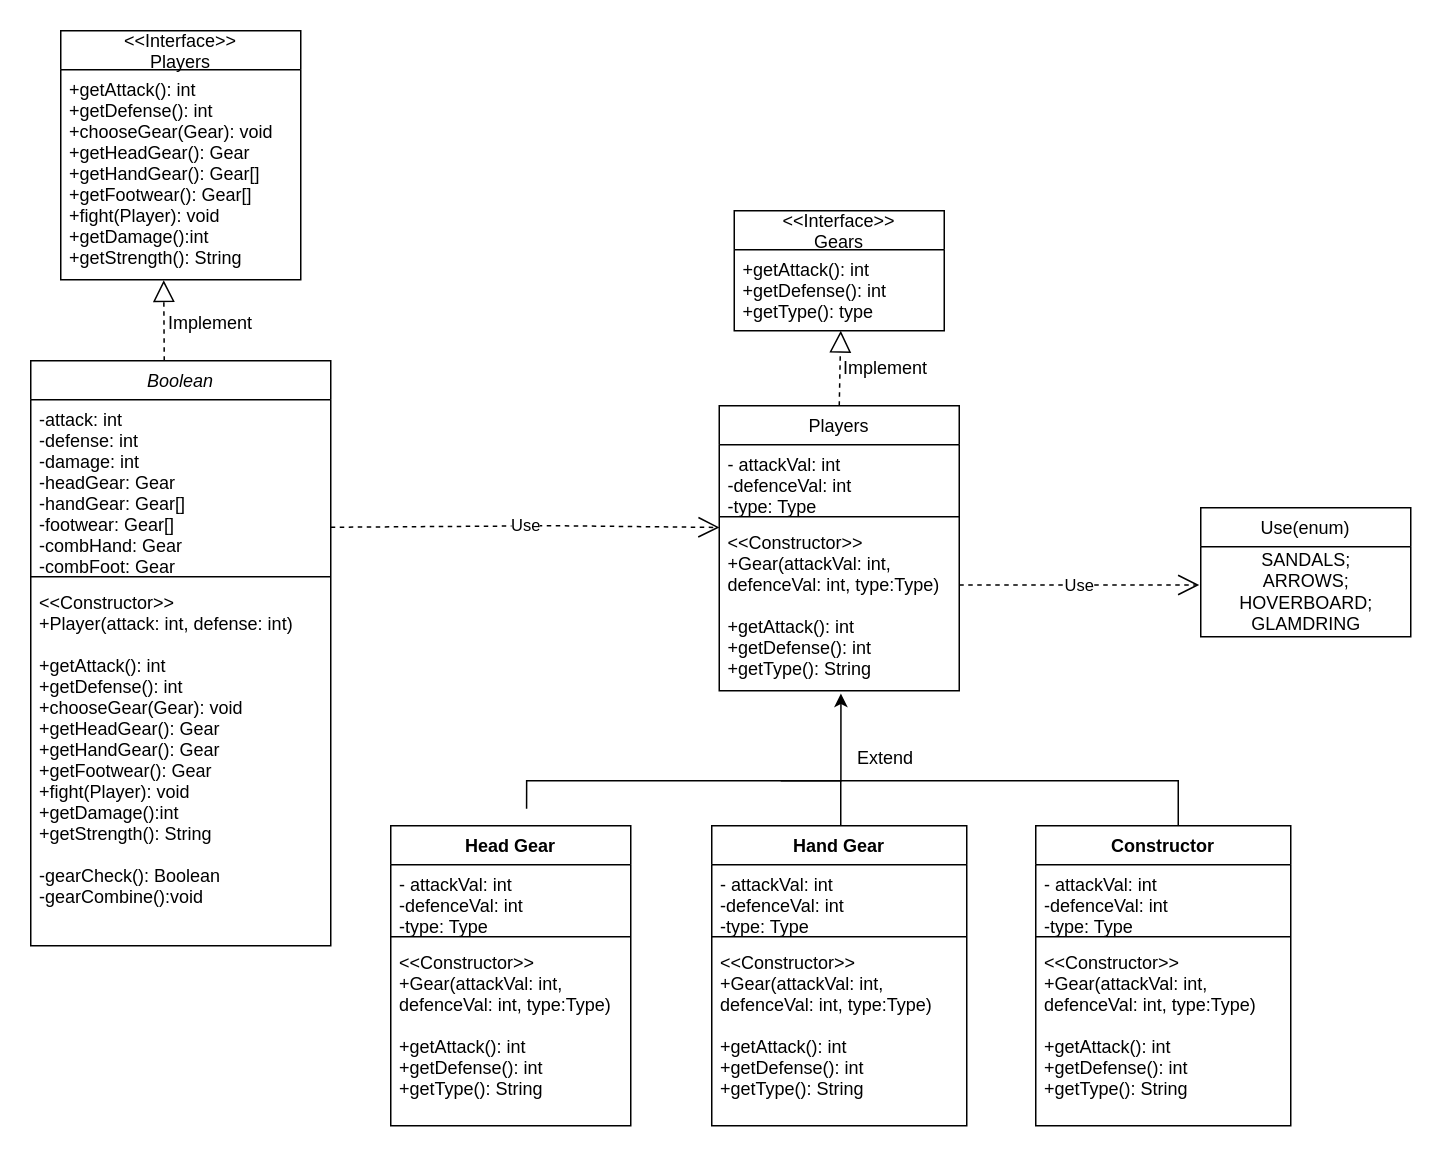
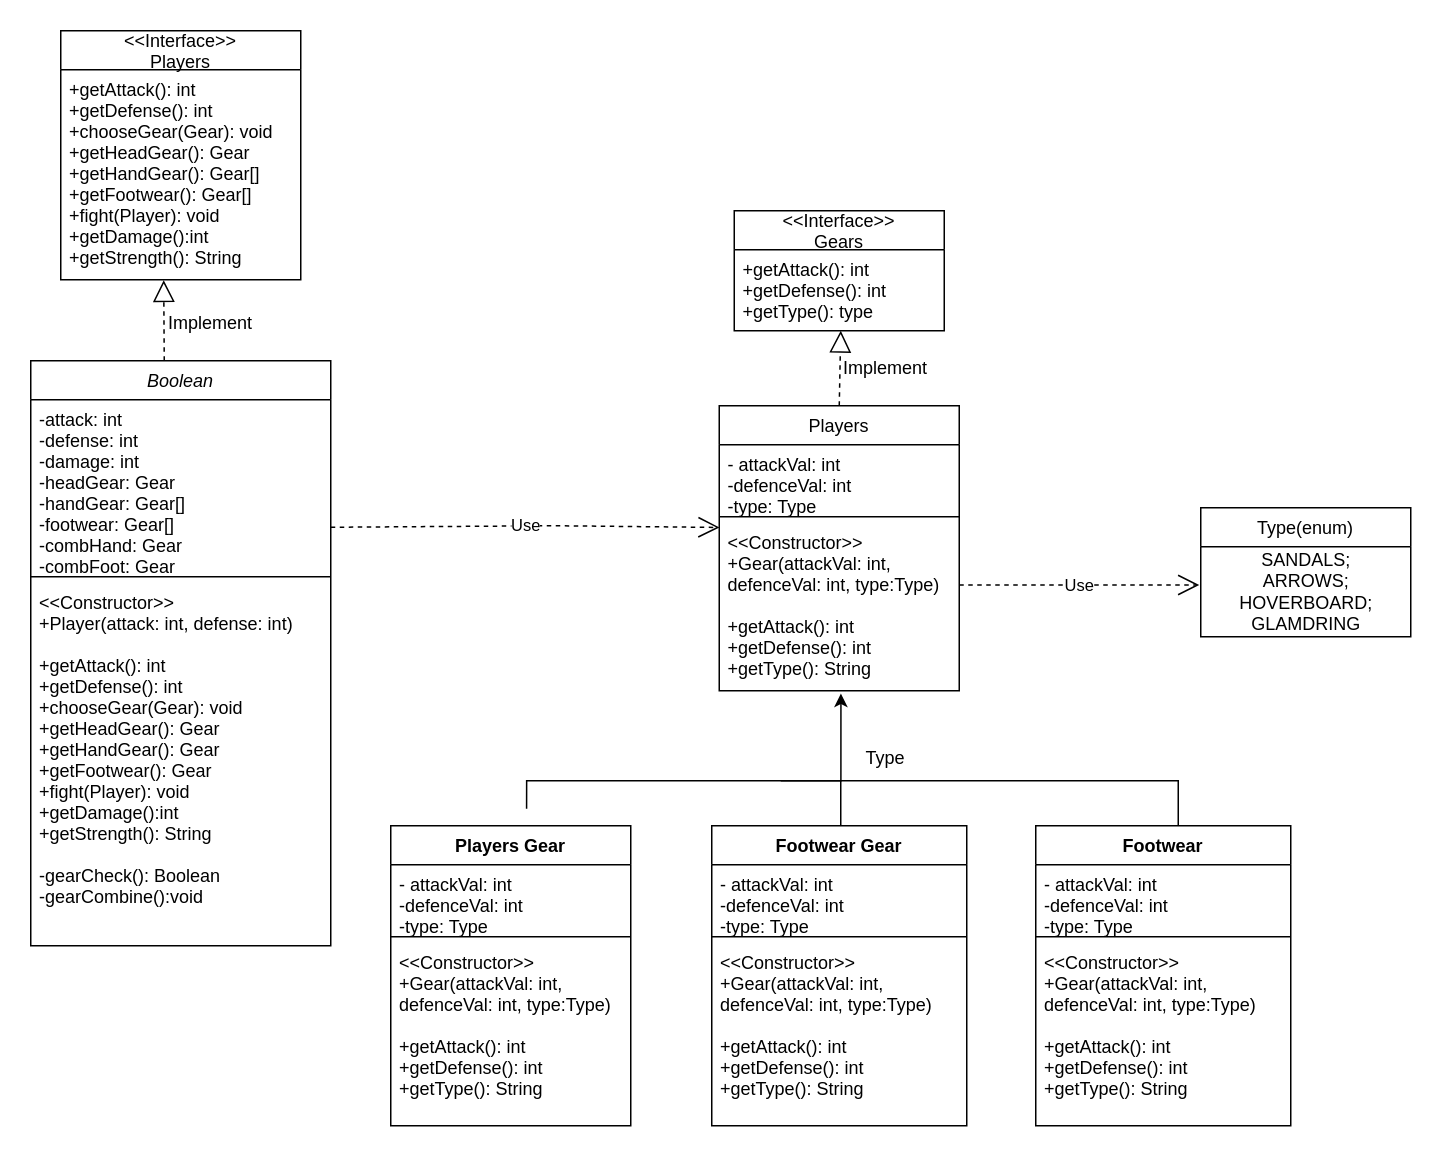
(1305, 528) -> (1305, 528)
(886, 758) -> (886, 758)
(510, 846) -> (510, 846)
(839, 846) -> (839, 846)
(1163, 846) -> (1163, 846)
